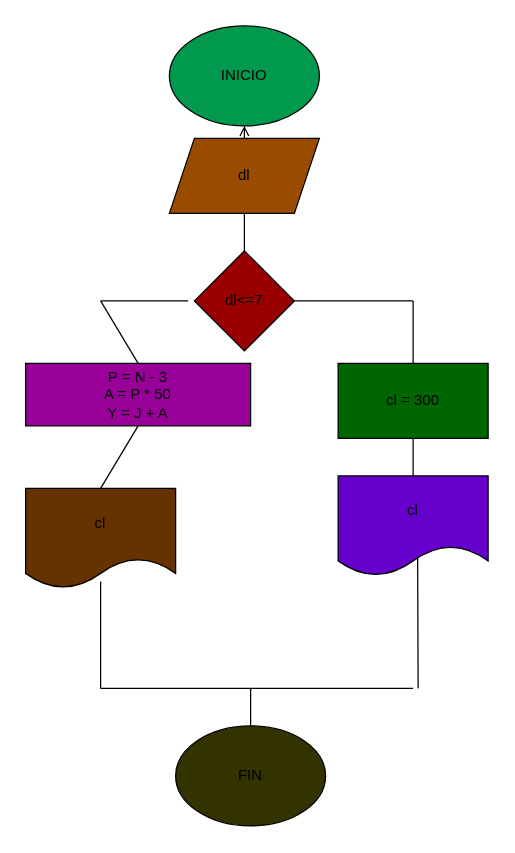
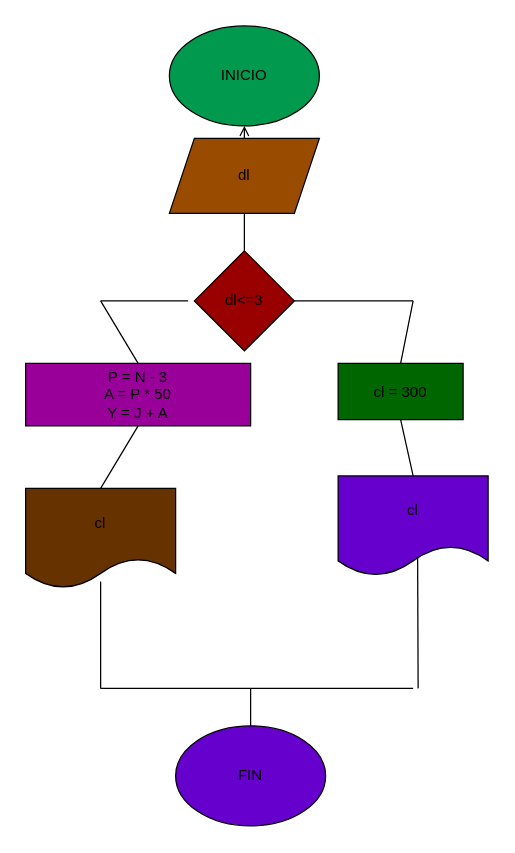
(244, 301) -> (244, 301)
(413, 401) -> (401, 391)
(251, 776) -> (251, 776)
